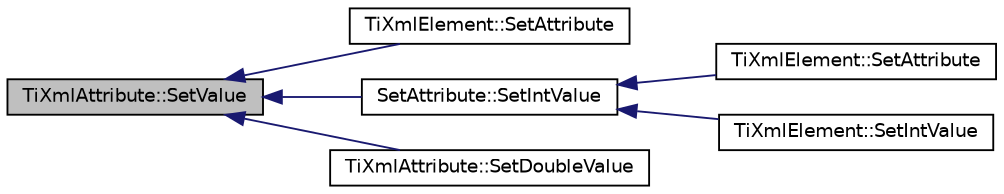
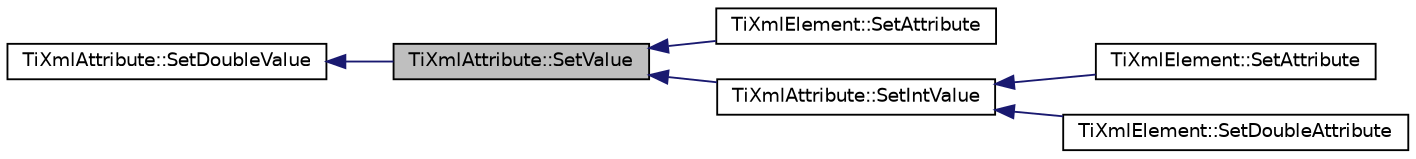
(490, 97) -> (856, 97)
(856, 132) -> (1236, 132)
(322, 134) -> (370, 62)
